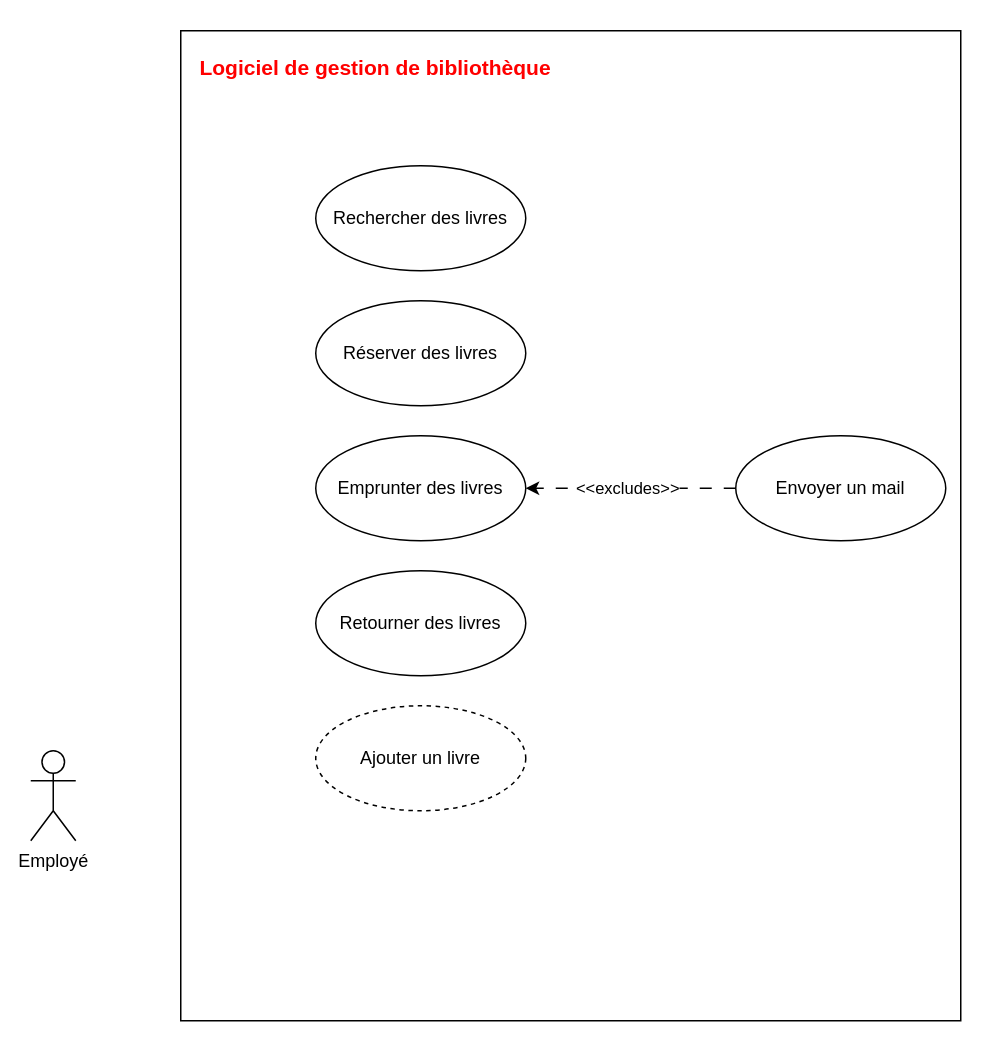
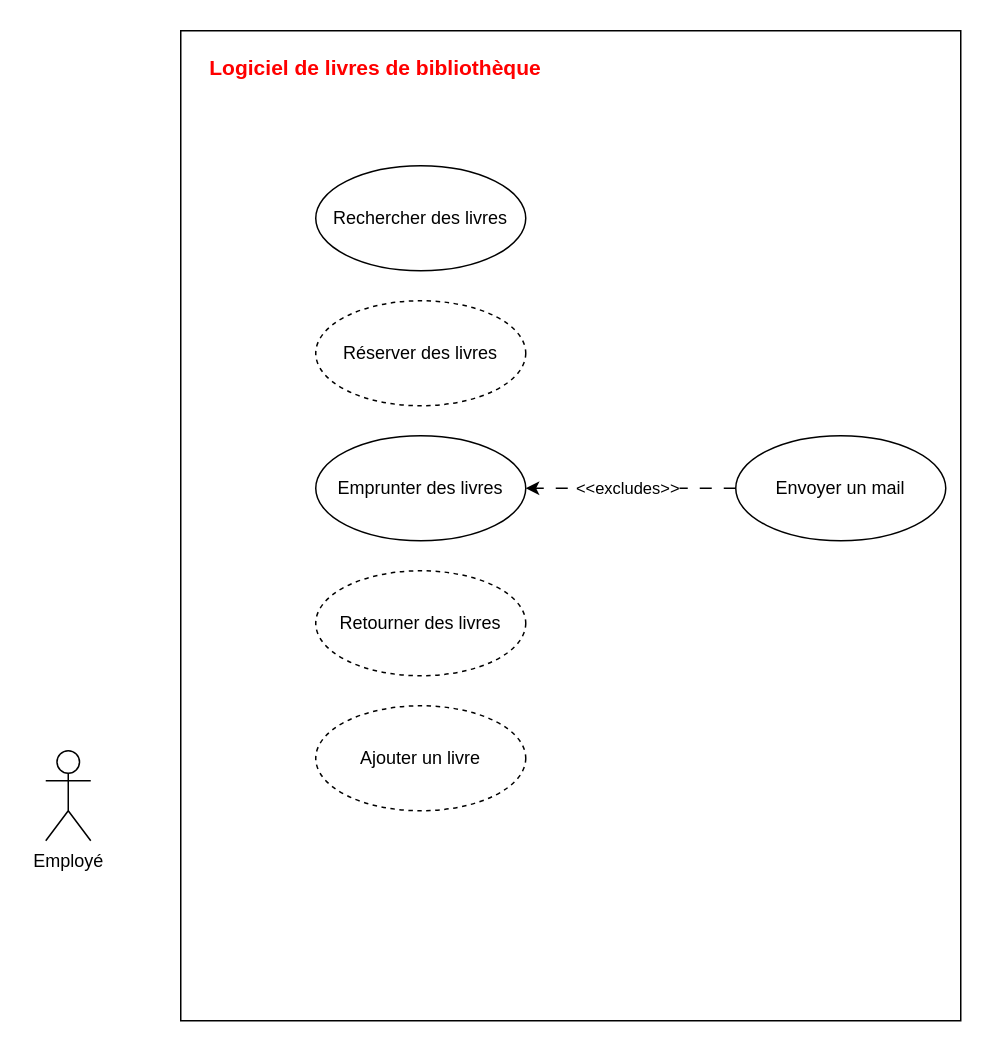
(376, 68) -> (376, 68)
(421, 353) -> (421, 353)
(421, 623) -> (421, 623)
(53, 796) -> (68, 796)
